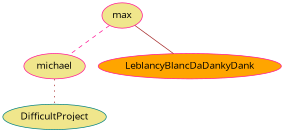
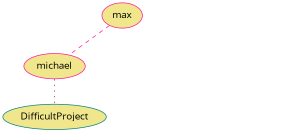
(190, 66) -> none
